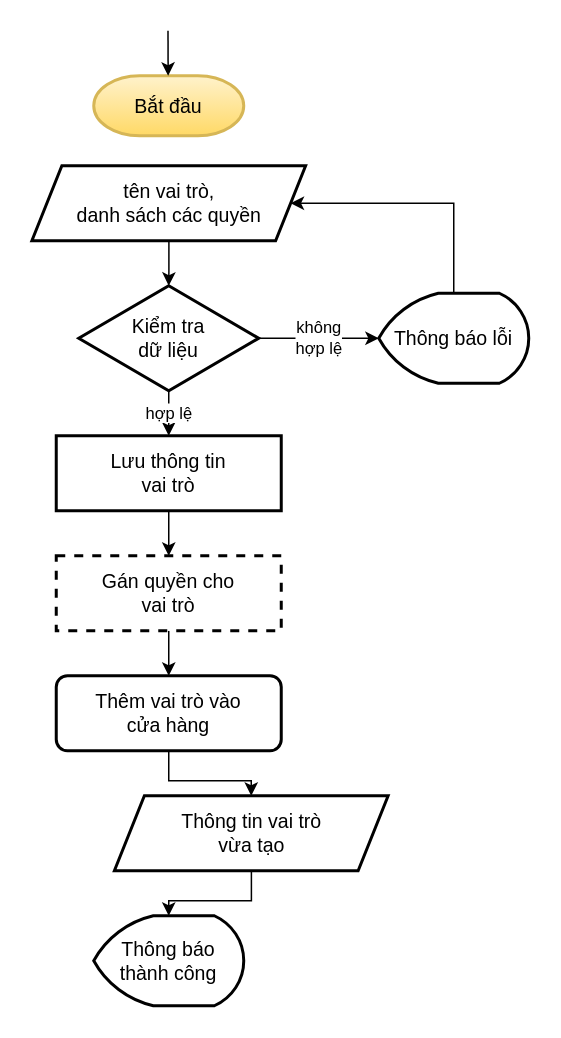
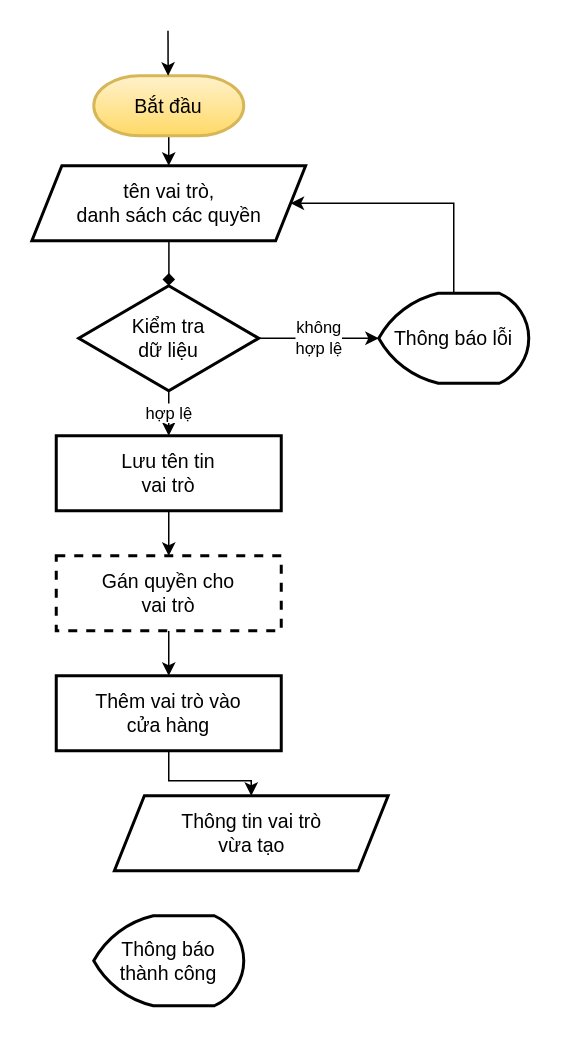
none -> (169, 146)
(169, 274) -> (169, 273)
(169, 473) -> (169, 473)
(169, 713) -> (169, 713)
(223, 901) -> none
